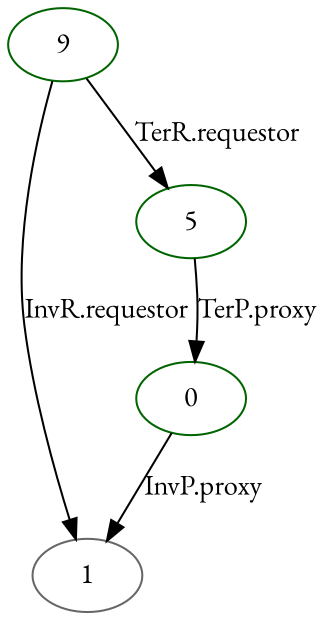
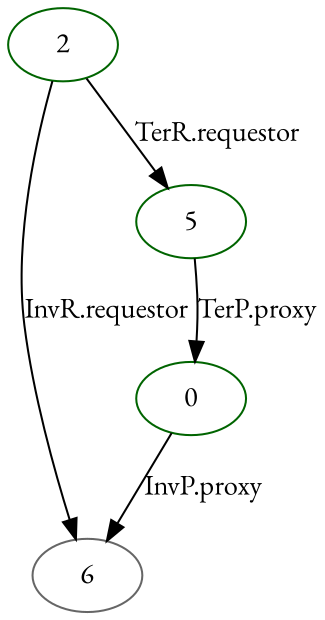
(63, 45) -> (63, 45)
(87, 575) -> (87, 575)
